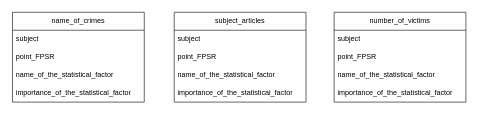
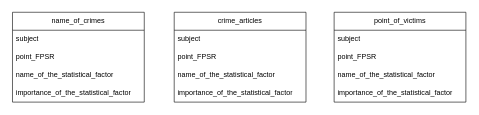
(240, 21) -> (240, 21)
(401, 21) -> (401, 21)
